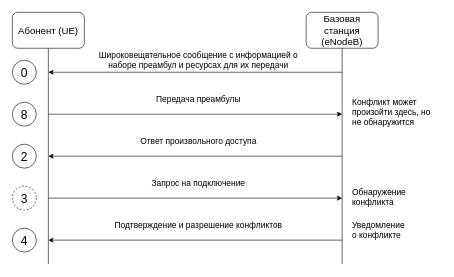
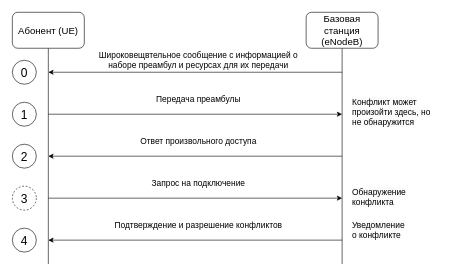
(24, 114) -> (24, 114)
